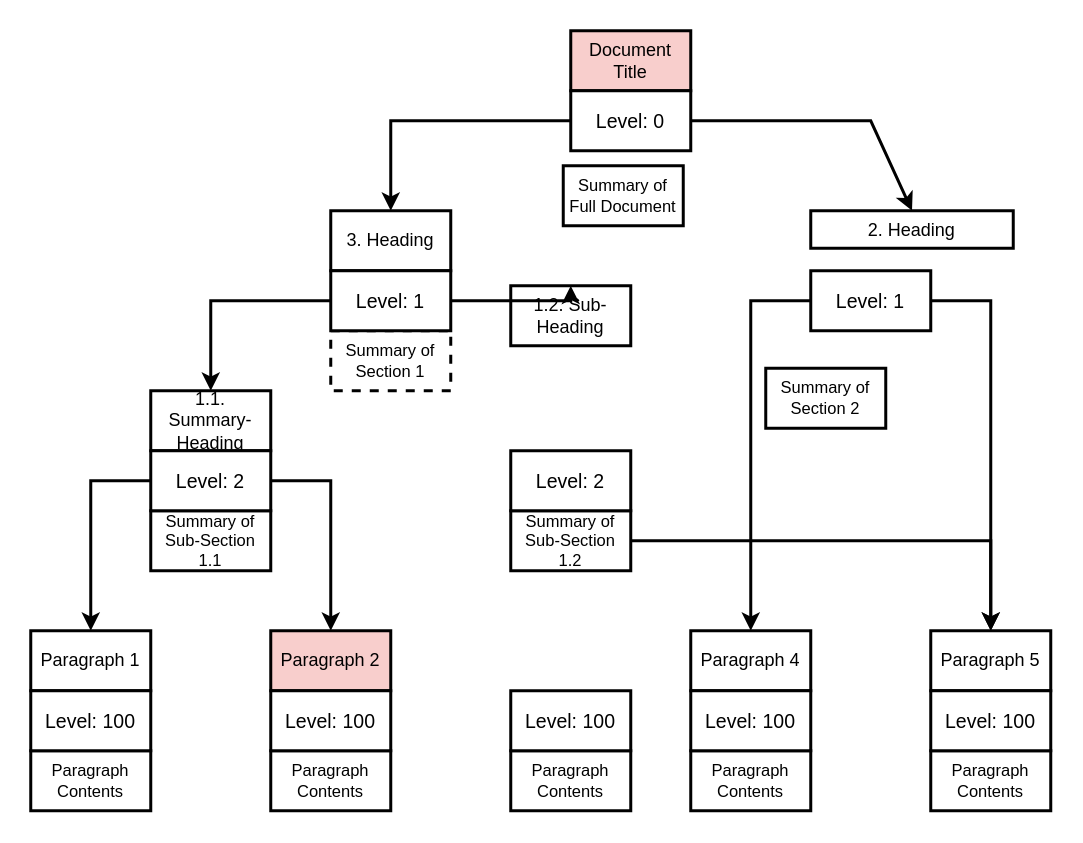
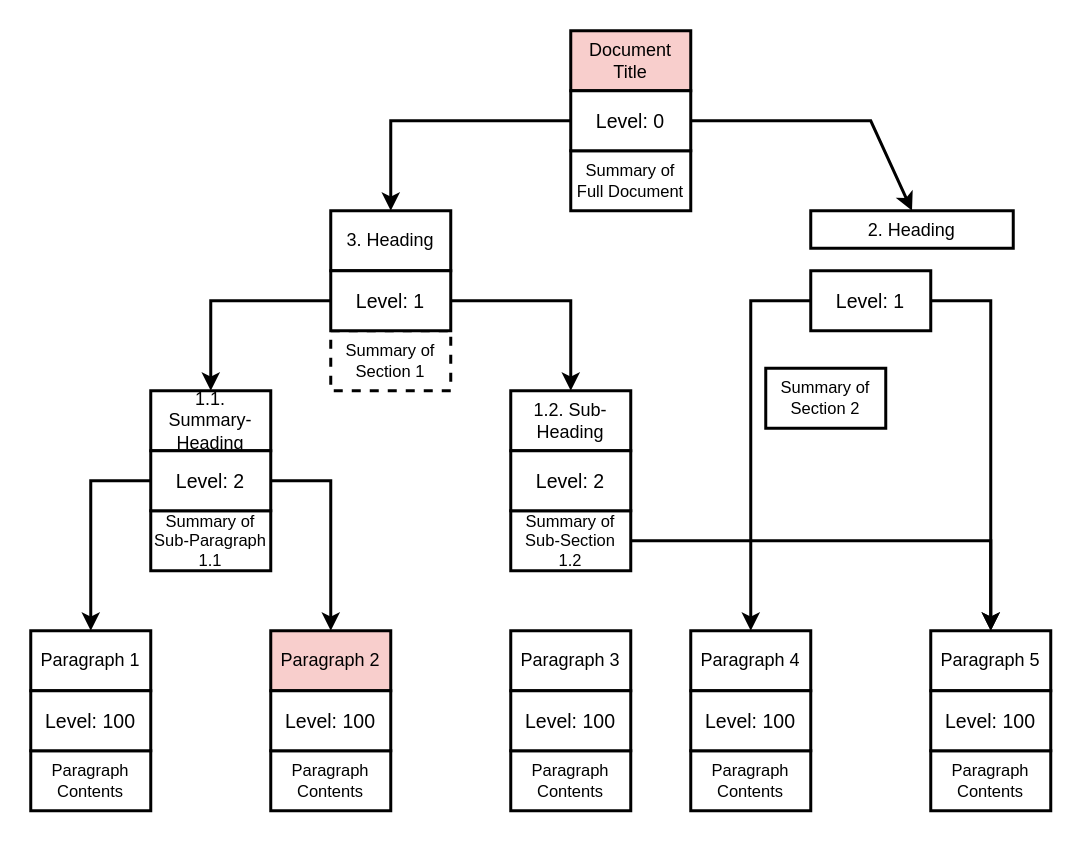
(623, 196) -> (631, 181)
(571, 316) -> (571, 421)
(211, 541) -> (211, 541)
none -> (571, 661)
